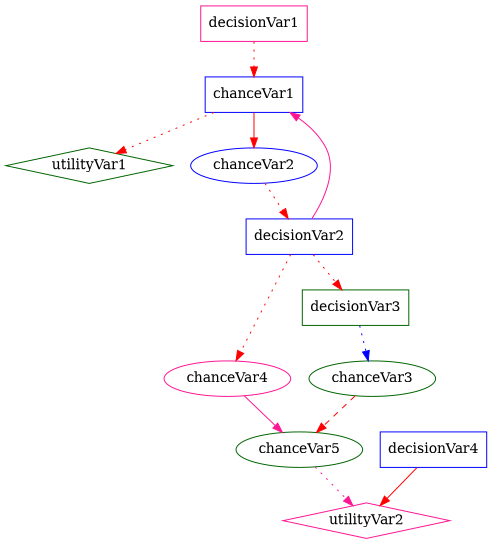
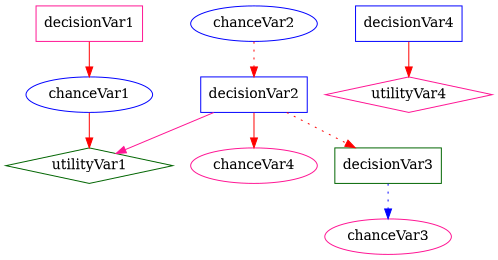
(254, 54) -> (89, 54)
(254, 95) -> (89, 95)
(254, 125) -> none
(169, 131) -> (89, 125)
(330, 165) -> (169, 131)
(266, 303) -> (254, 125)
(372, 379) -> (388, 237)
(299, 450) -> none
(366, 521) -> (409, 95)
